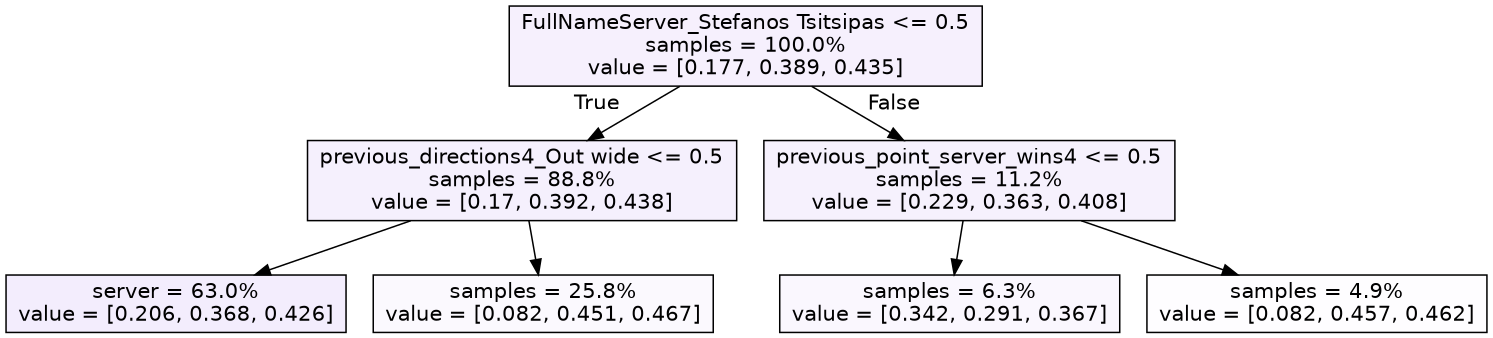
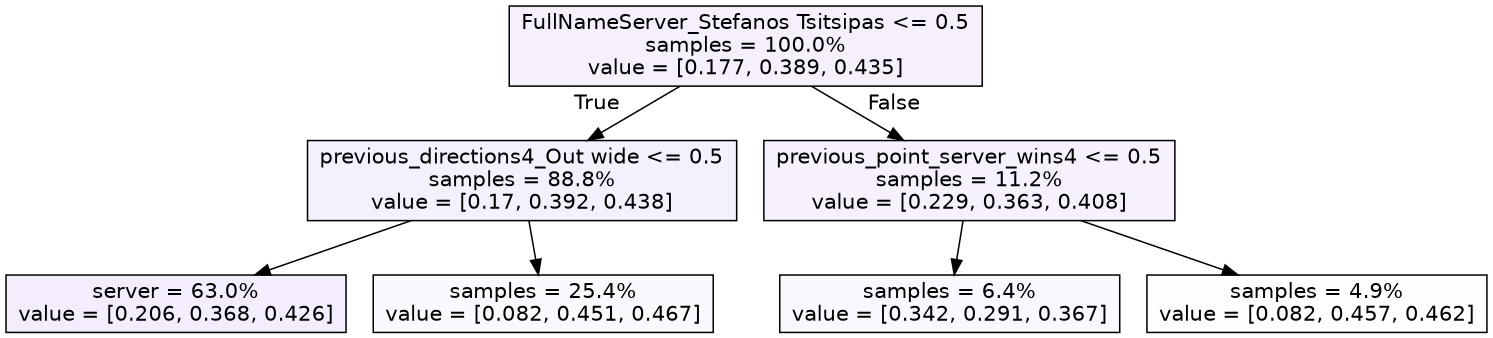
(543, 304) -> (543, 304)
(950, 304) -> (950, 304)
